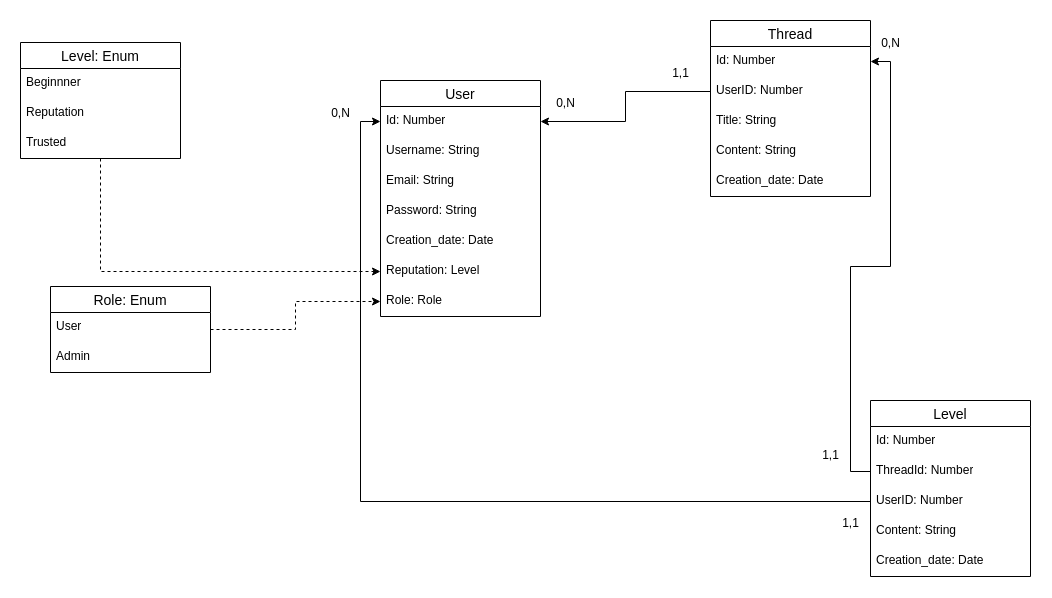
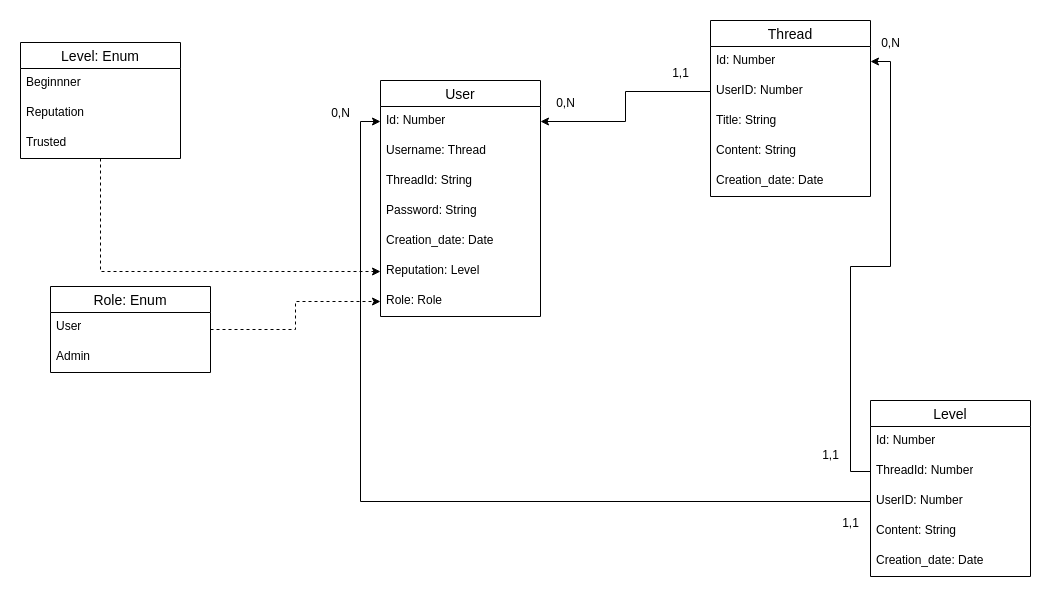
(436, 151) -> (437, 151)
(422, 181) -> (436, 181)
